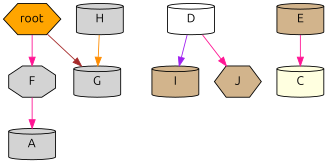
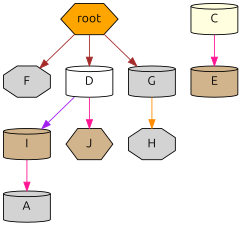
(100, 19) -> (152, 144)
(32, 46) -> (60, 48)
none -> (89, 46)
(99, 46) -> (152, 109)
(300, 46) -> (214, 46)
(32, 109) -> (27, 171)
